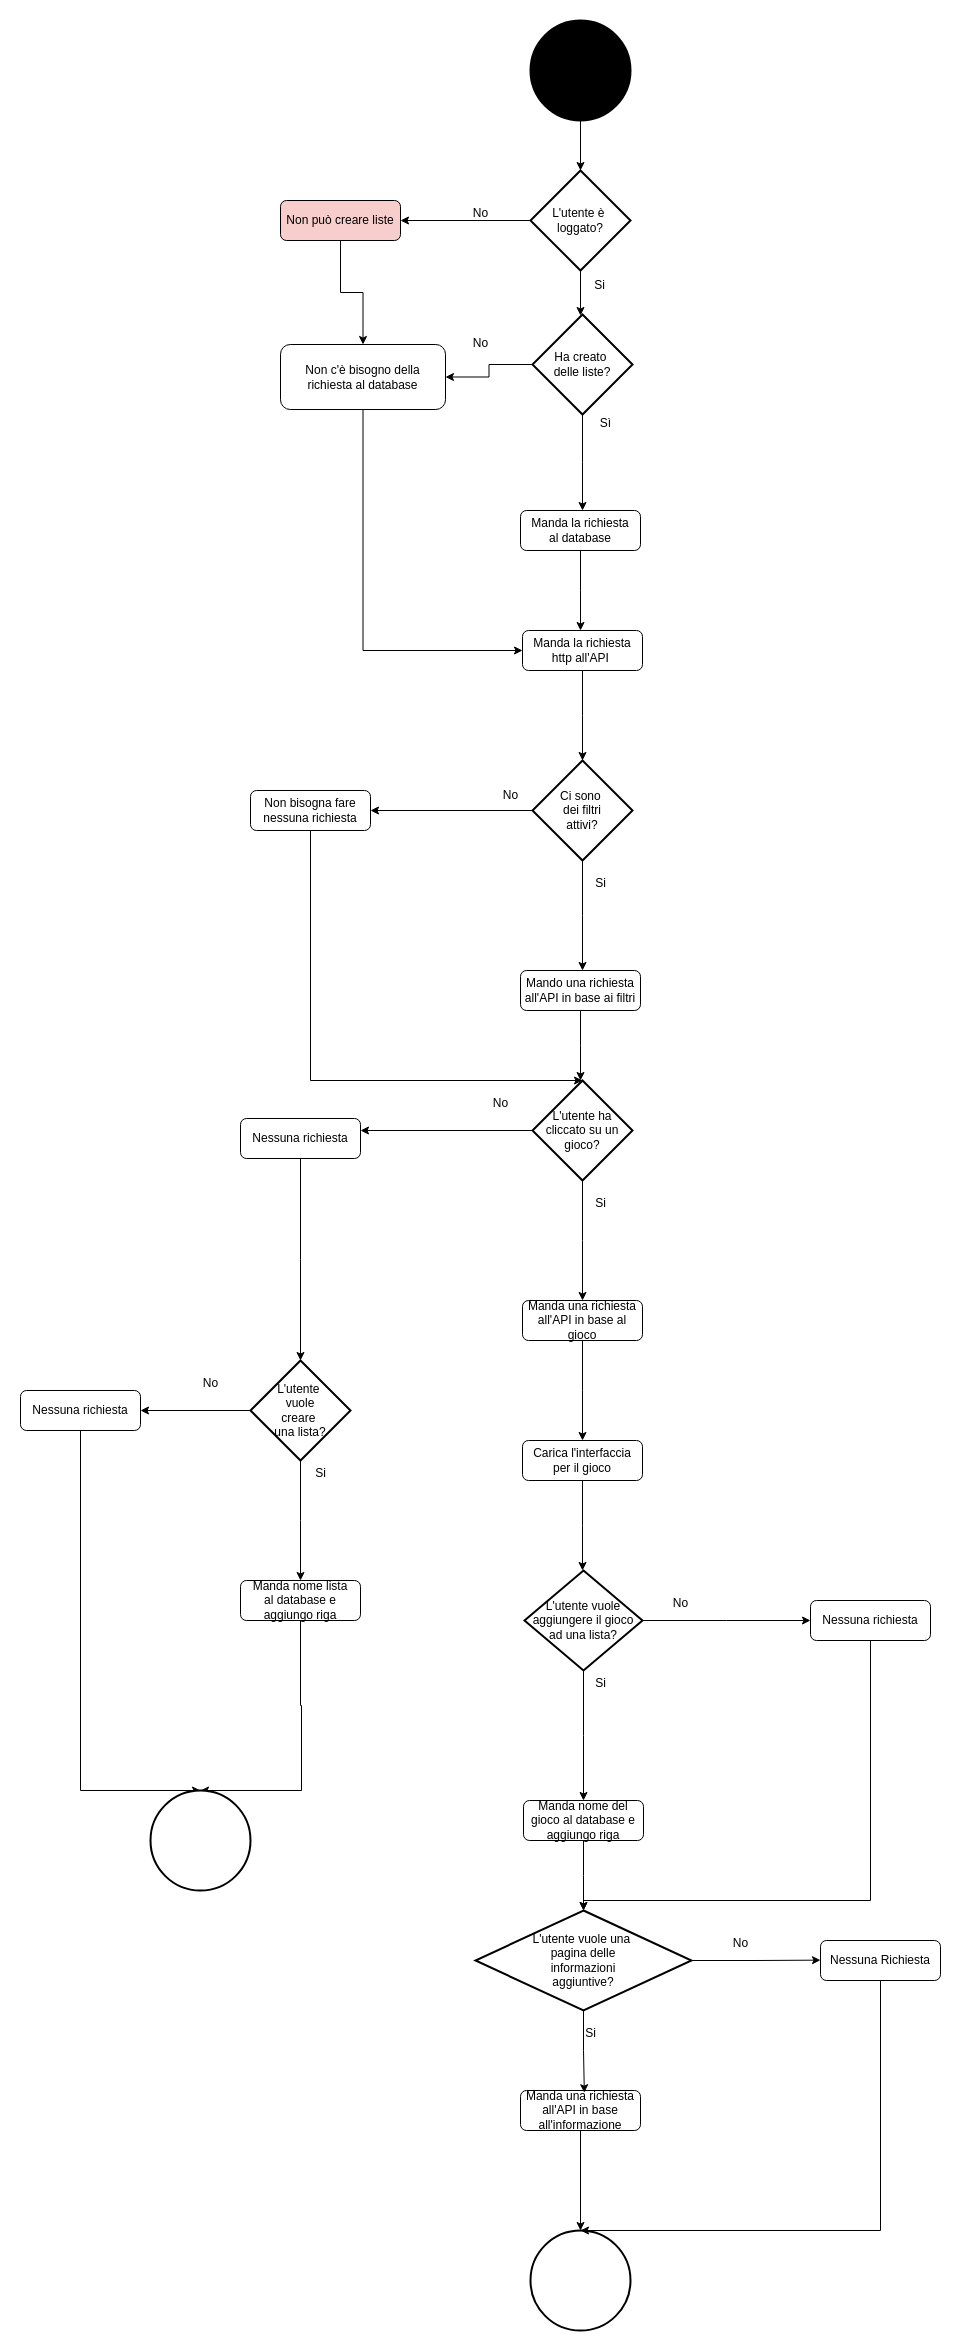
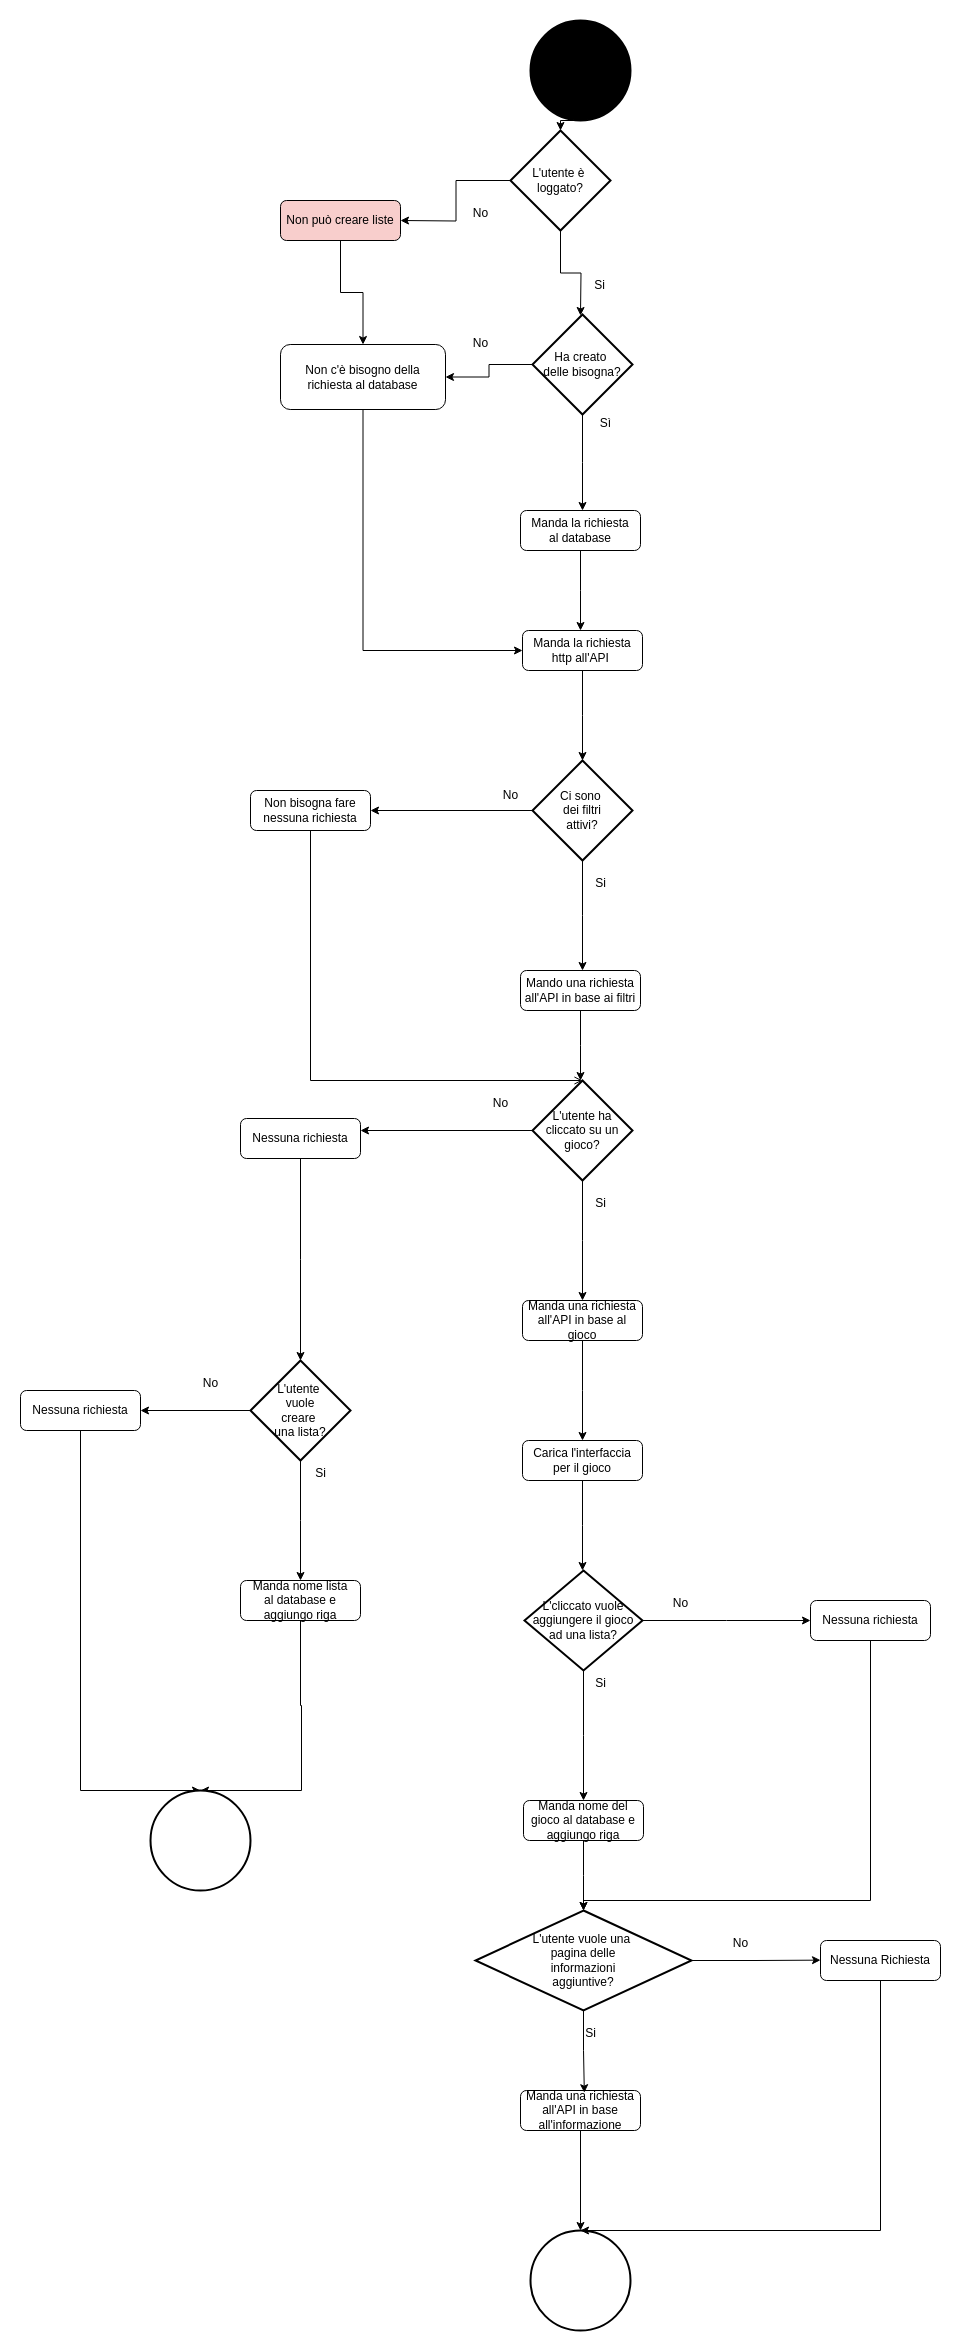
(581, 221) -> (561, 181)
(583, 365) -> (583, 365)
(574, 1081) -> (576, 1081)
(584, 1621) -> (584, 1621)
